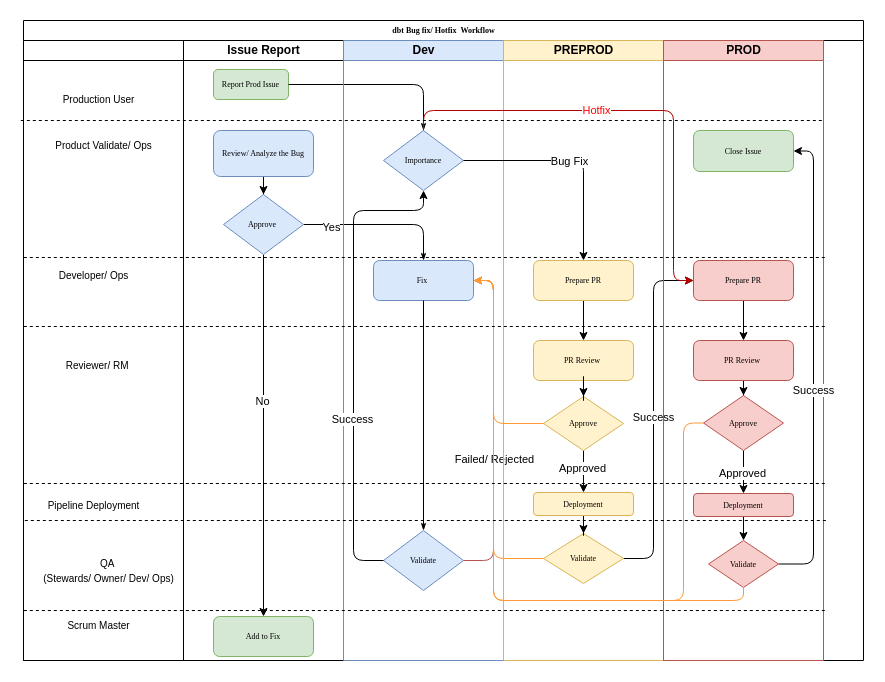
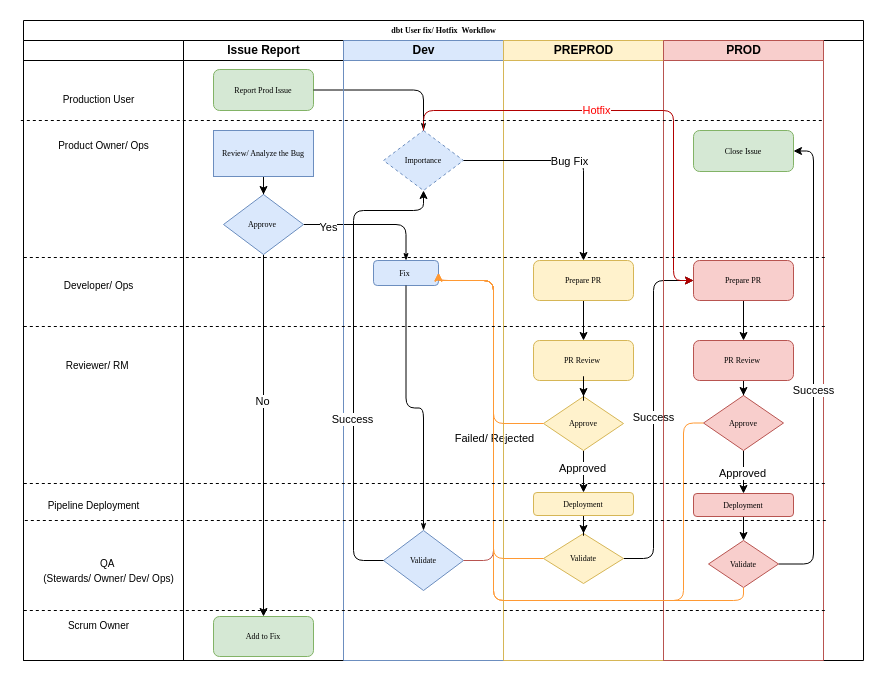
(444, 31) -> (444, 31)
(251, 85) -> (264, 90)
(104, 146) -> (104, 146)
(264, 154) -> (264, 154)
(424, 161) -> (424, 161)
(94, 276) -> (99, 286)
(424, 281) -> (406, 273)
(99, 626) -> (99, 626)
